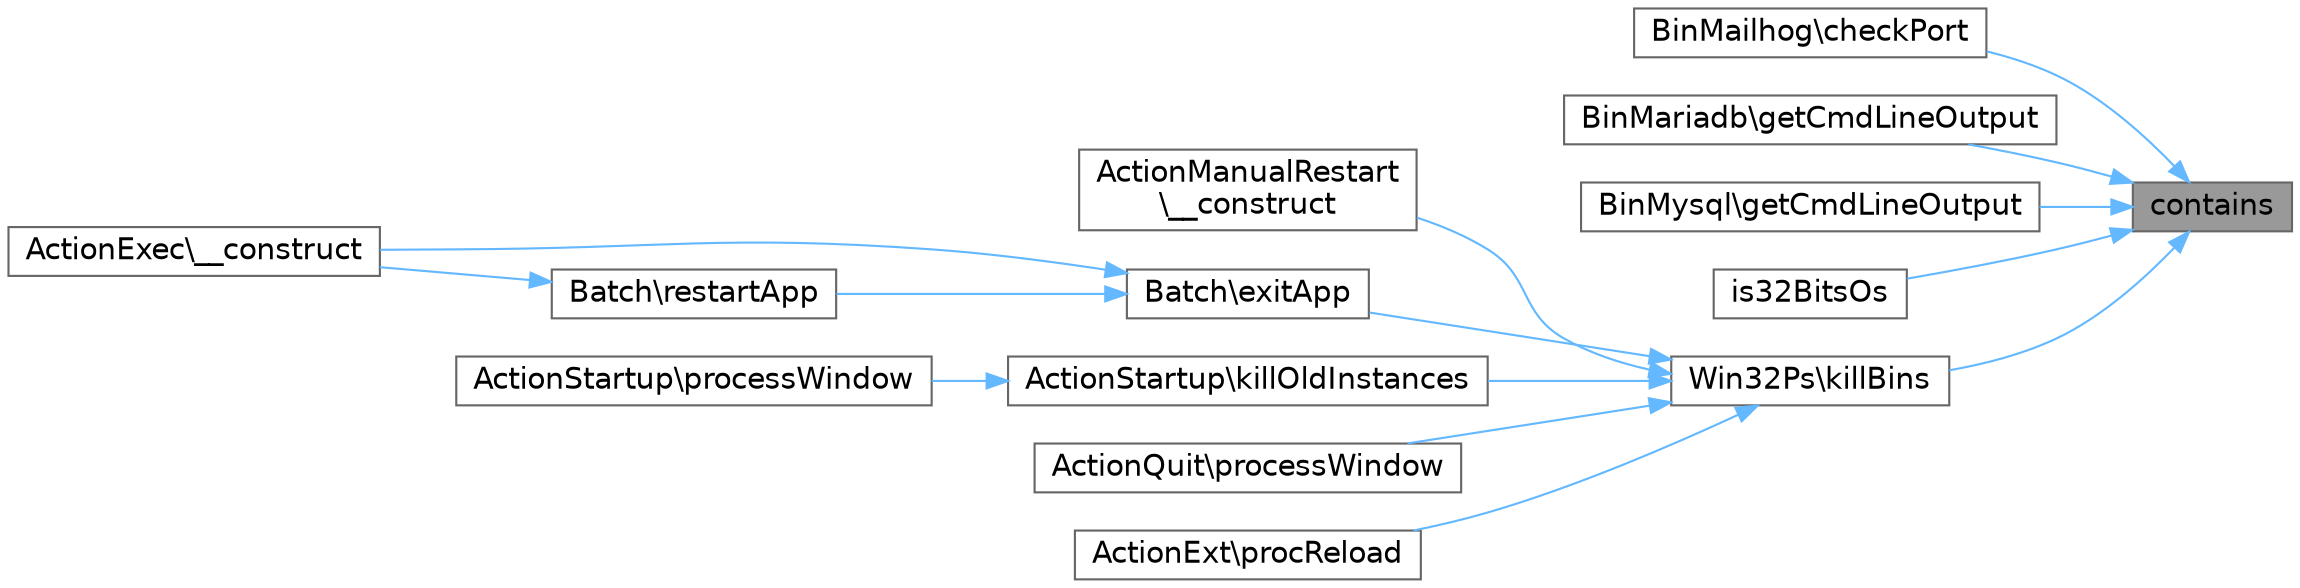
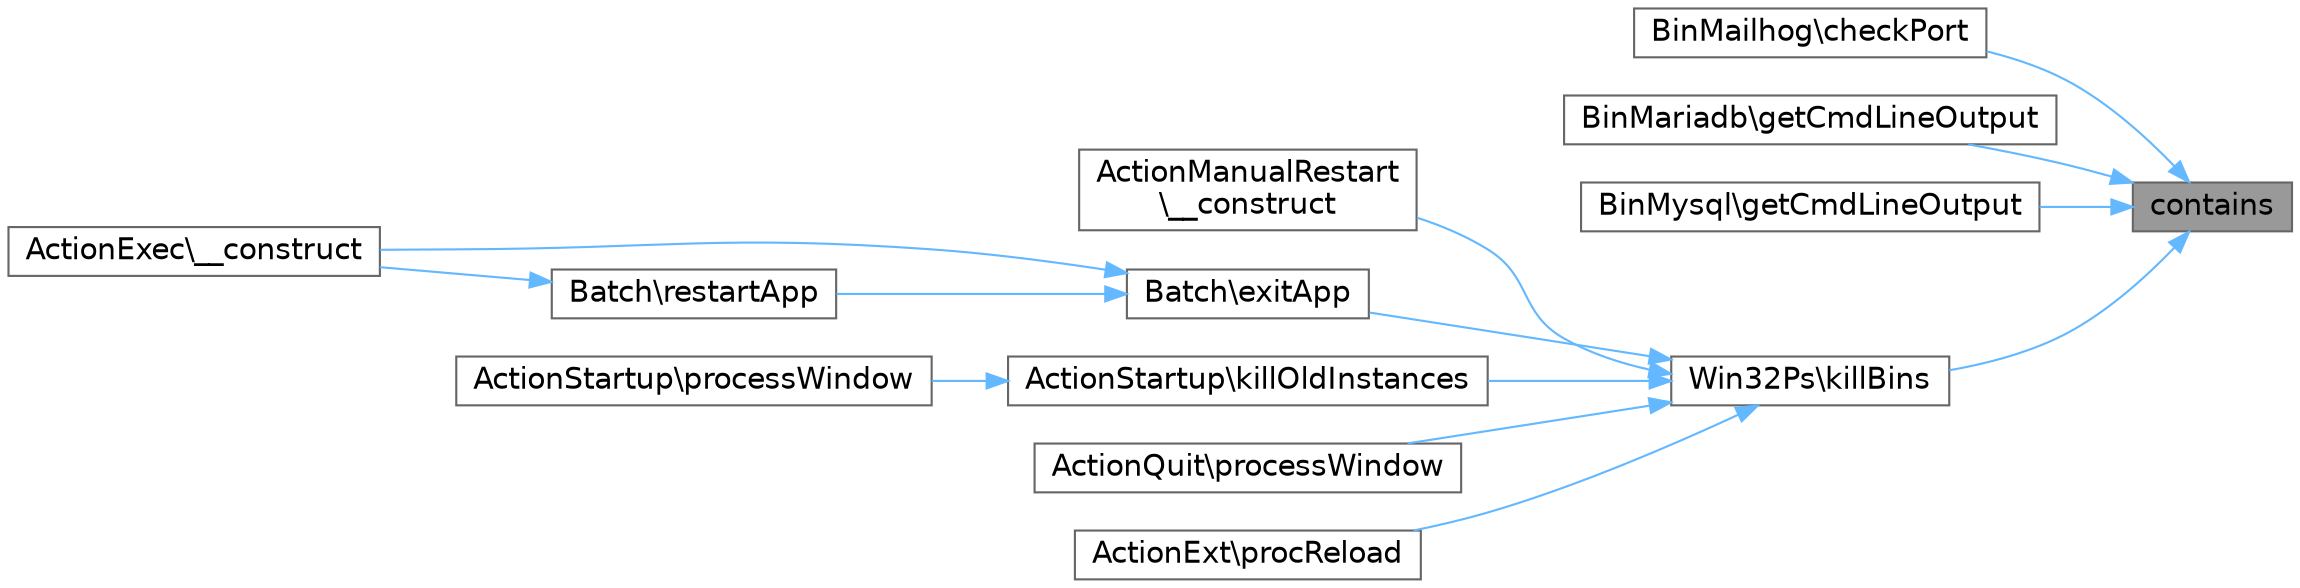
(1810, 294) -> none
